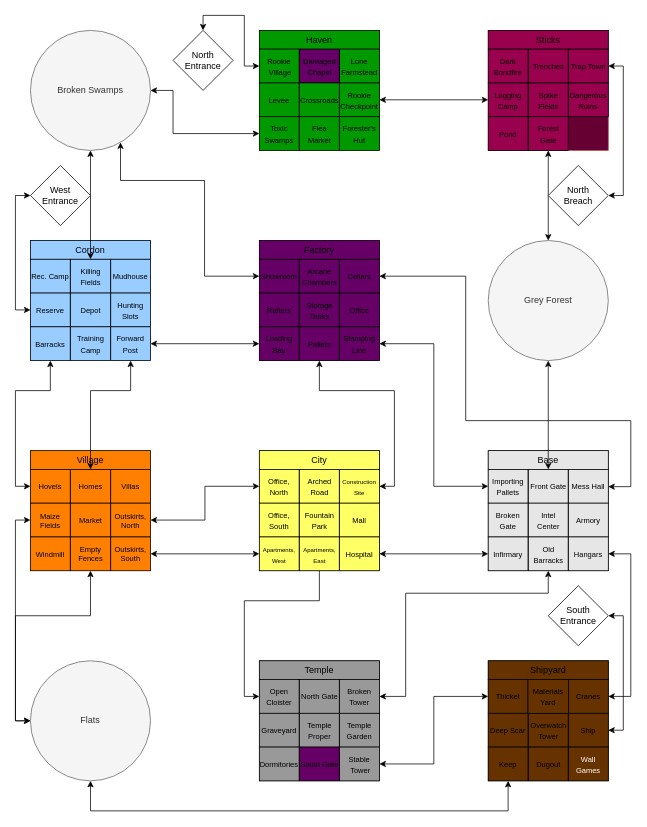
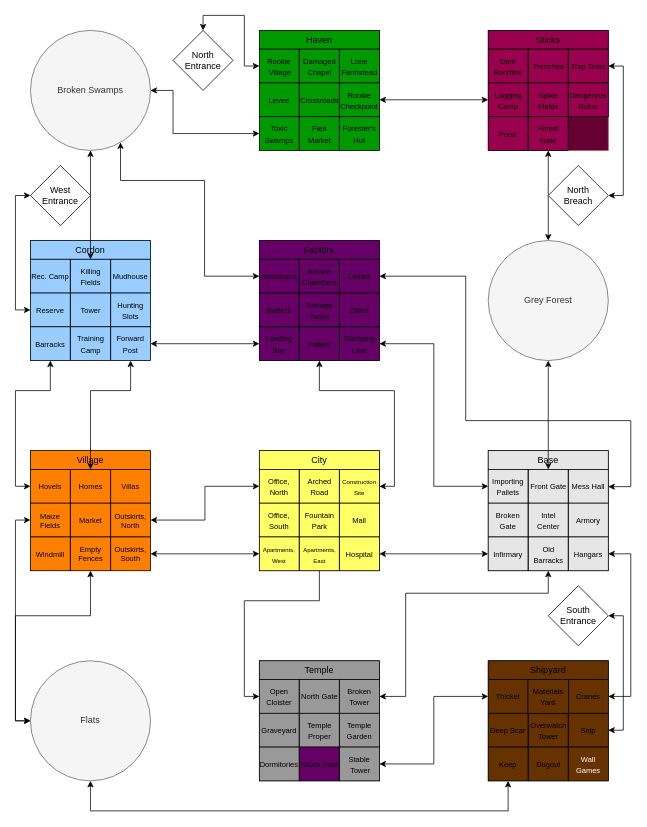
(319, 66) -> (319, 66)
(91, 310) -> (91, 310)
